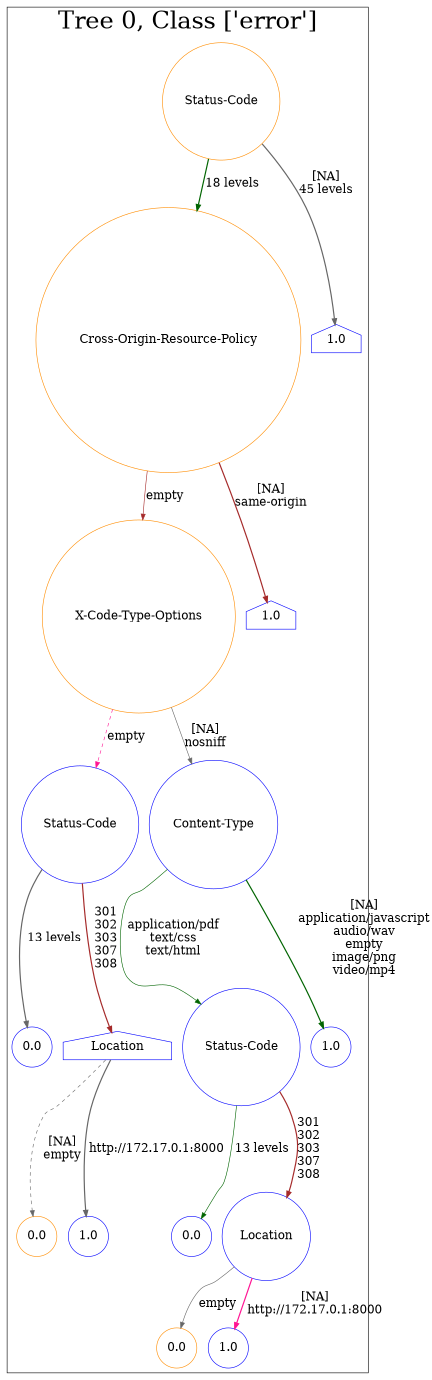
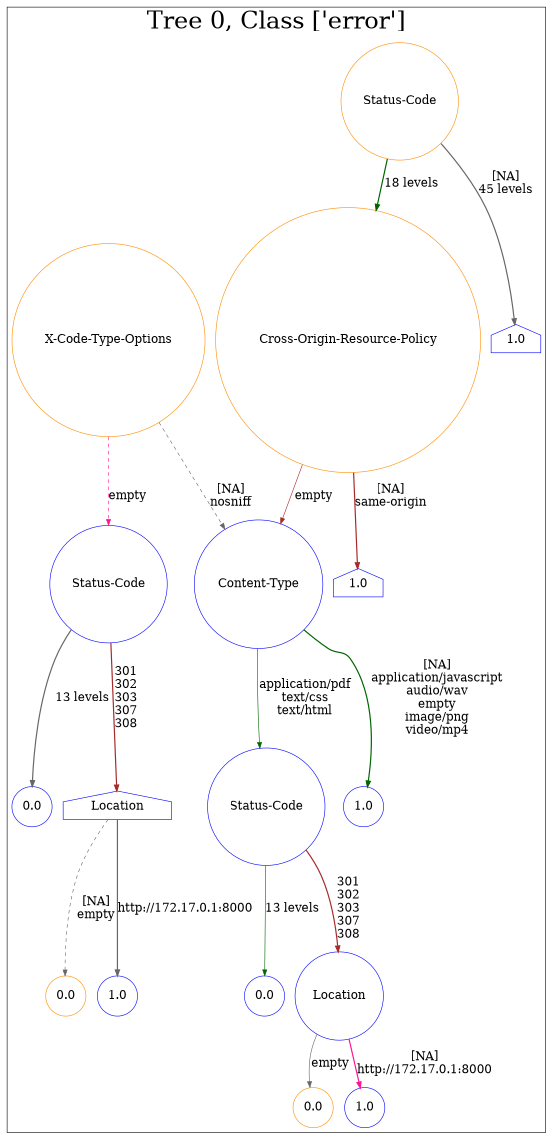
(145, 492) -> (293, 491)
(181, 733) -> (190, 473)
